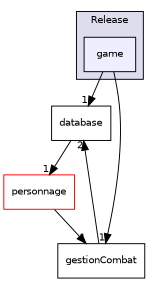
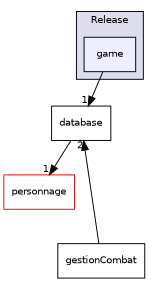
(120, 153) -> none
(67, 223) -> none
